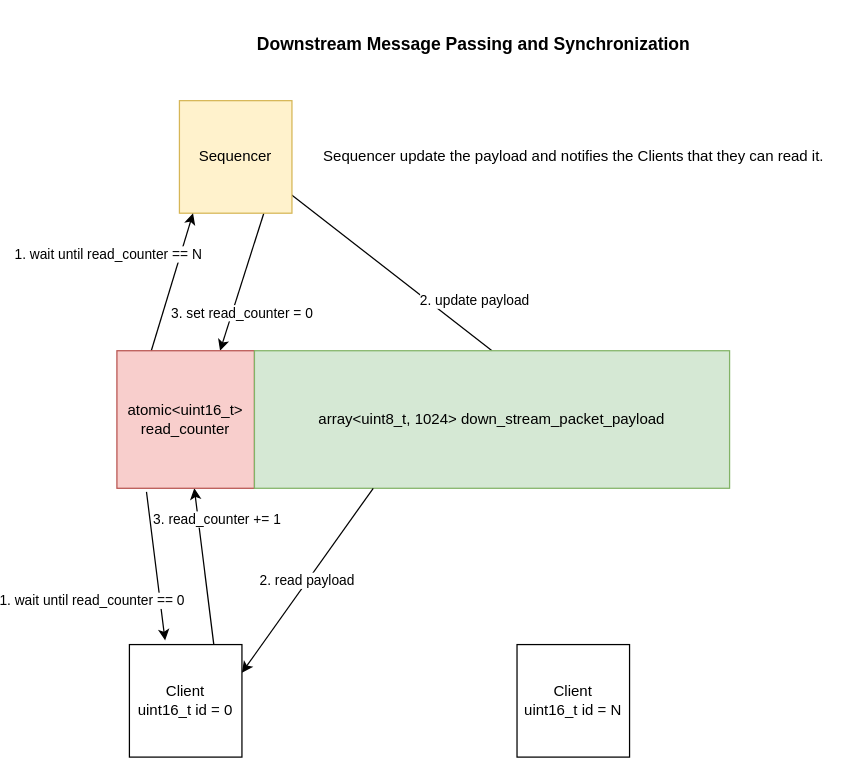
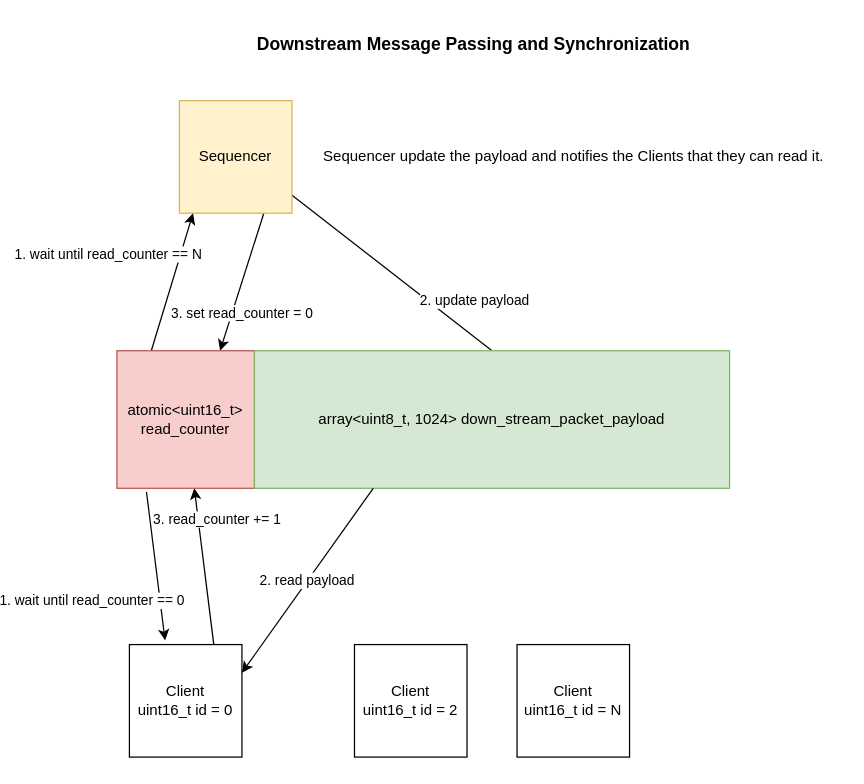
none -> (411, 701)
